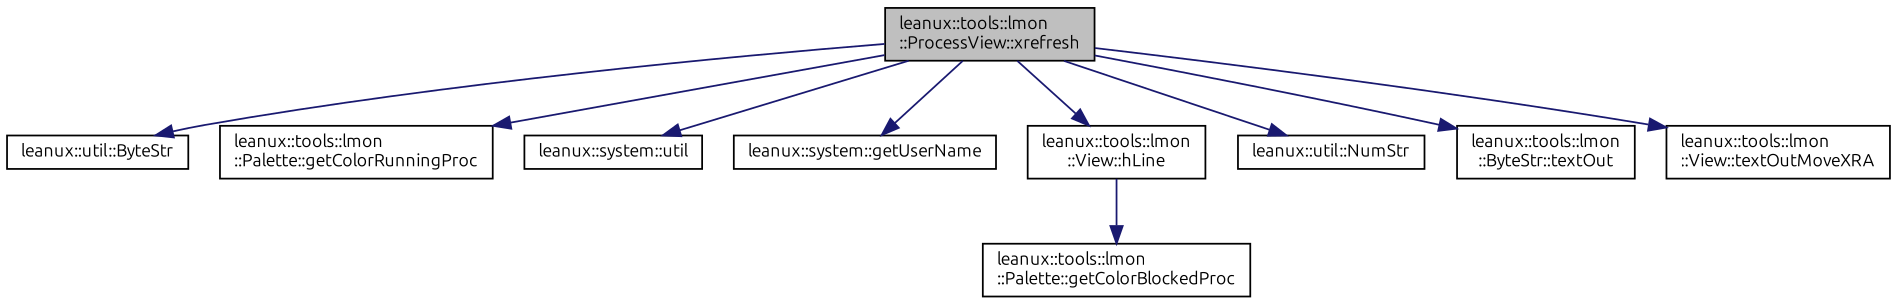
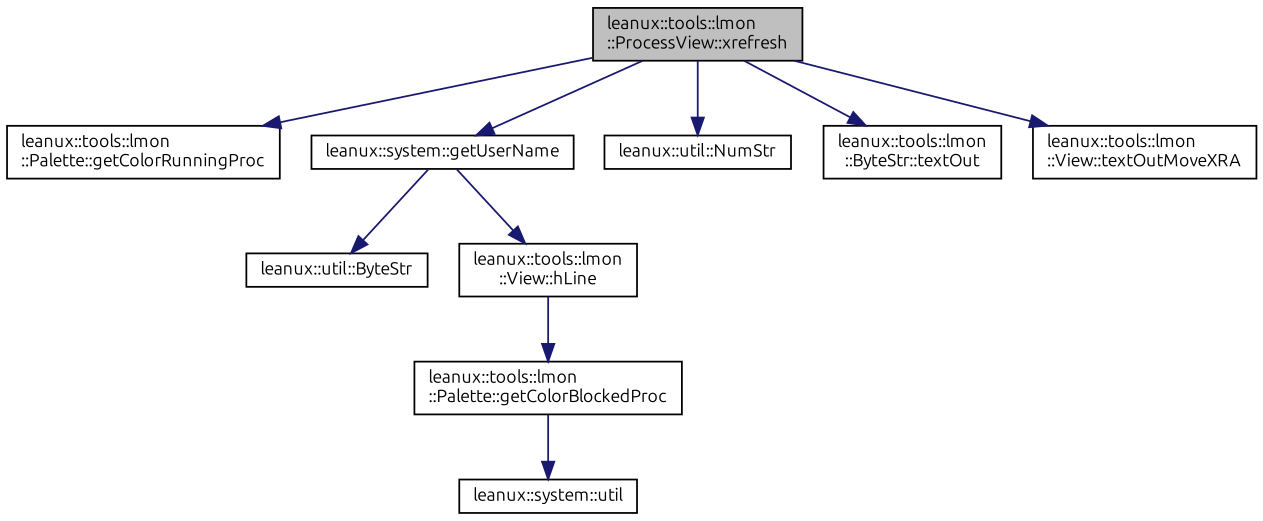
(528, 79) -> (396, 205)
(1047, 87) -> (485, 200)
(794, 96) -> (548, 438)
